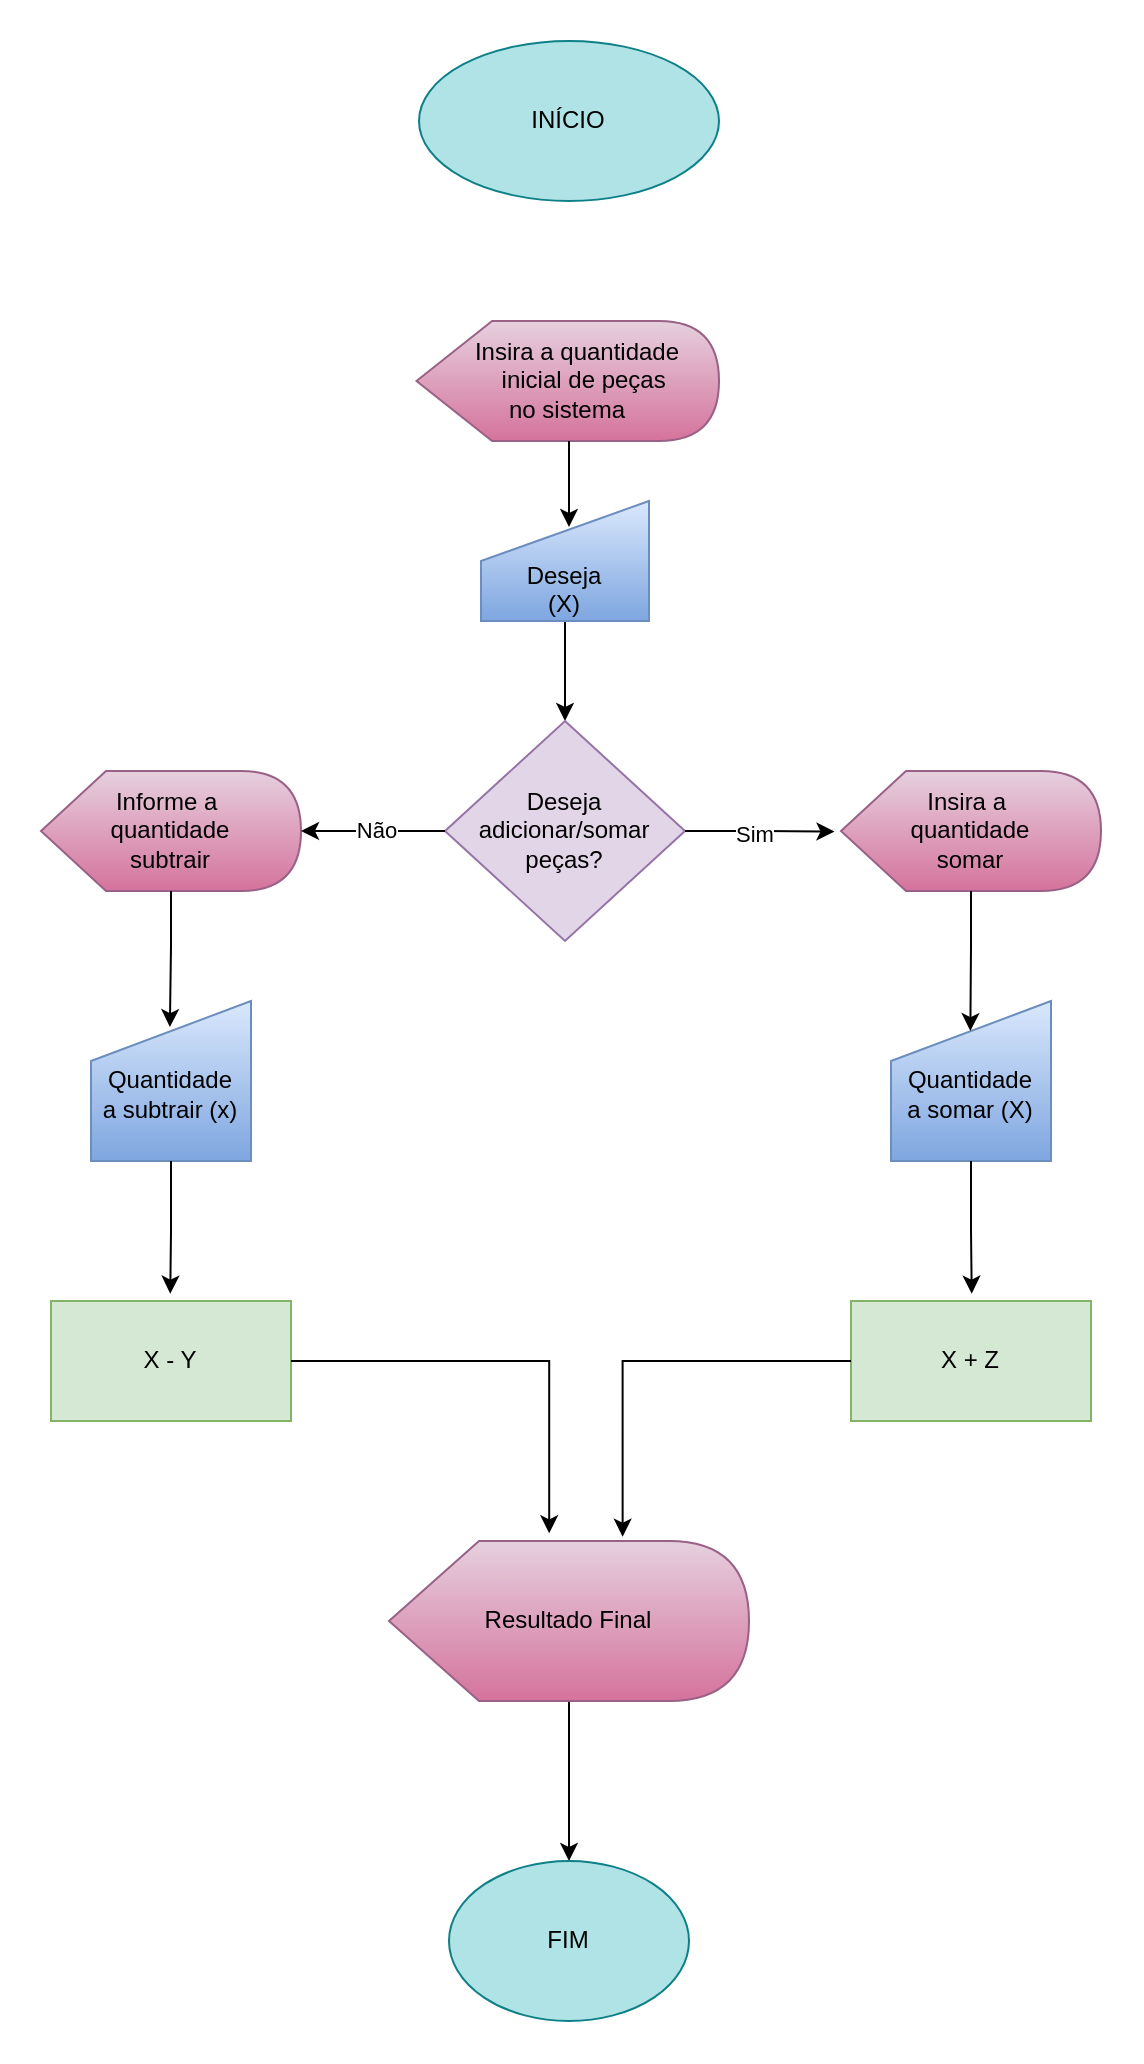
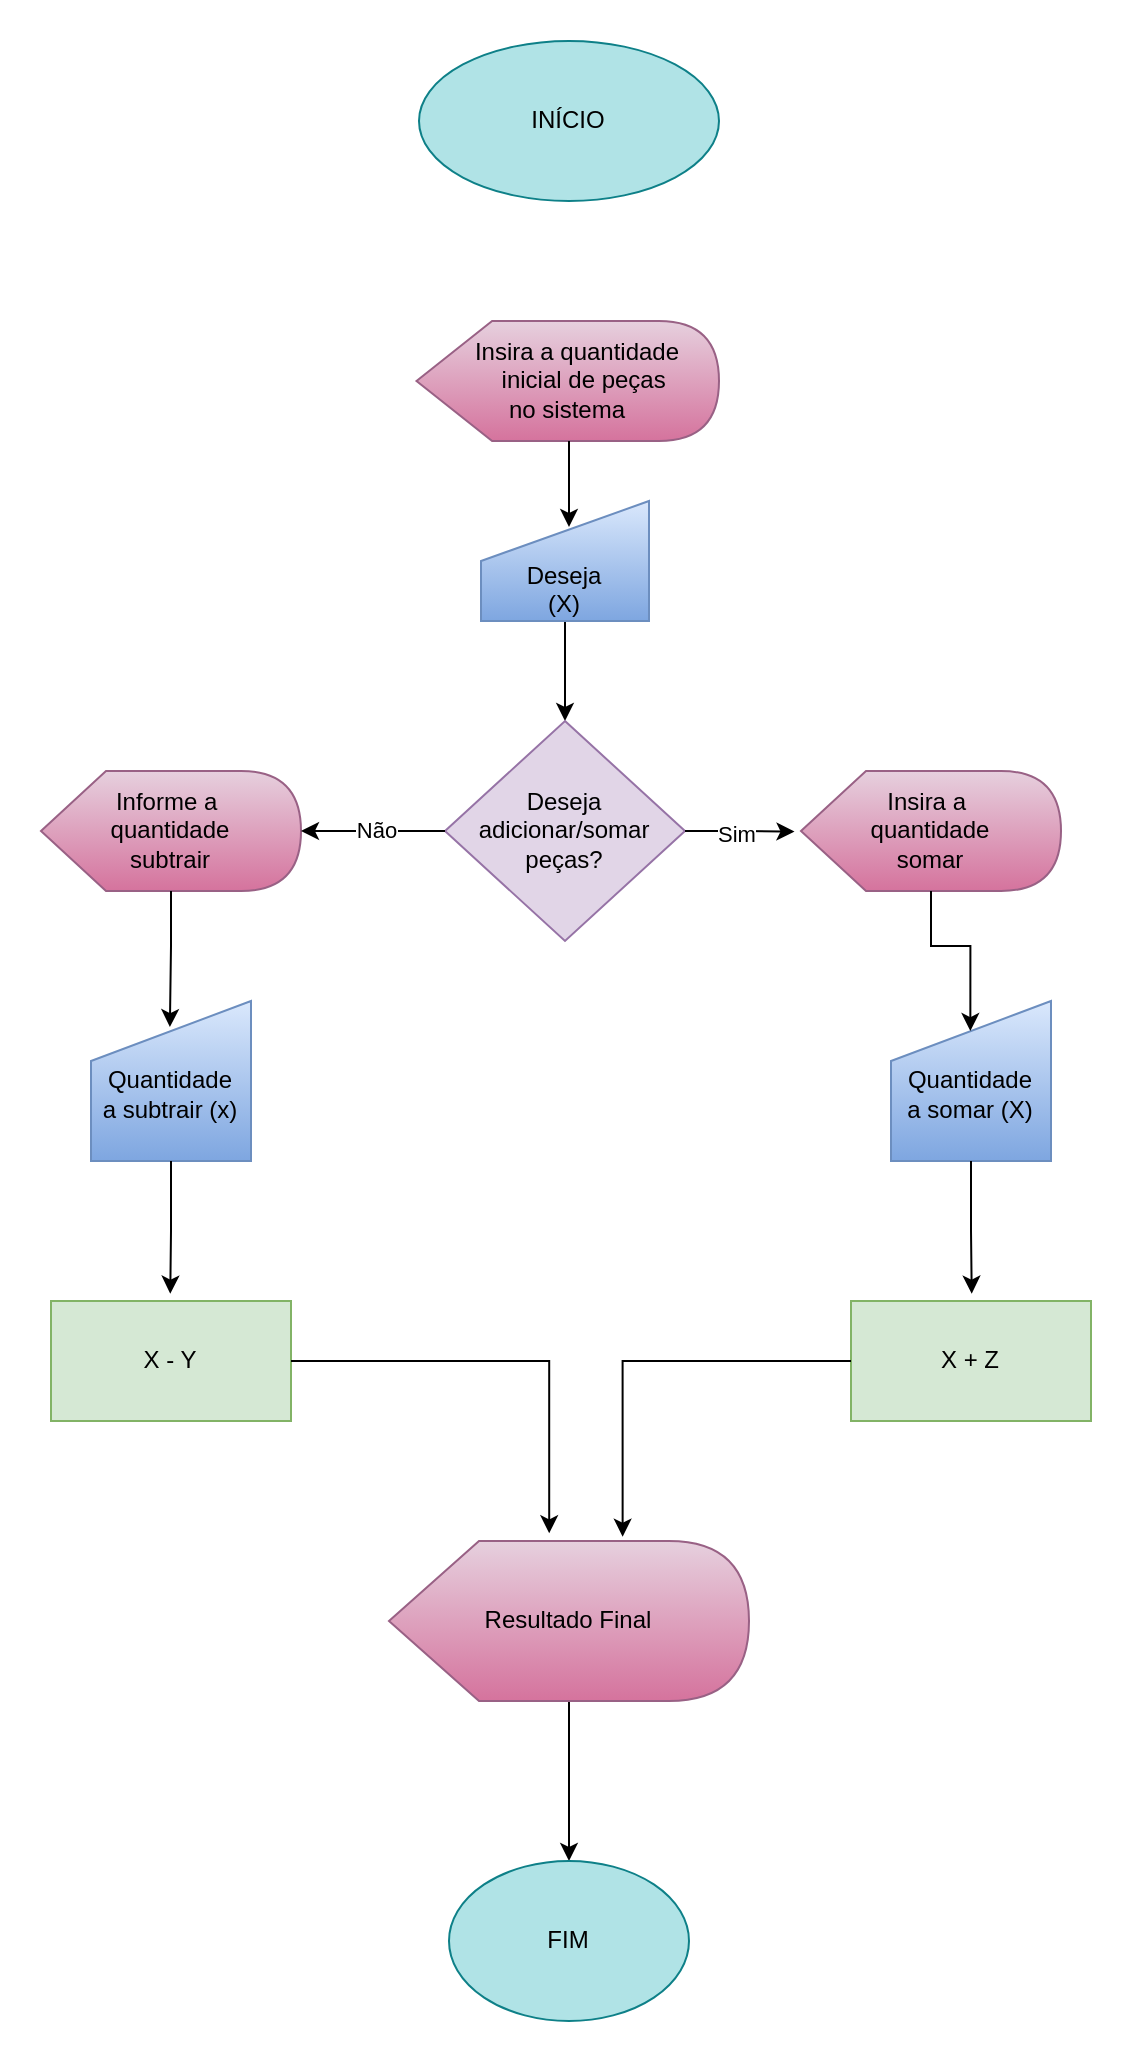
(971, 831) -> (931, 831)
